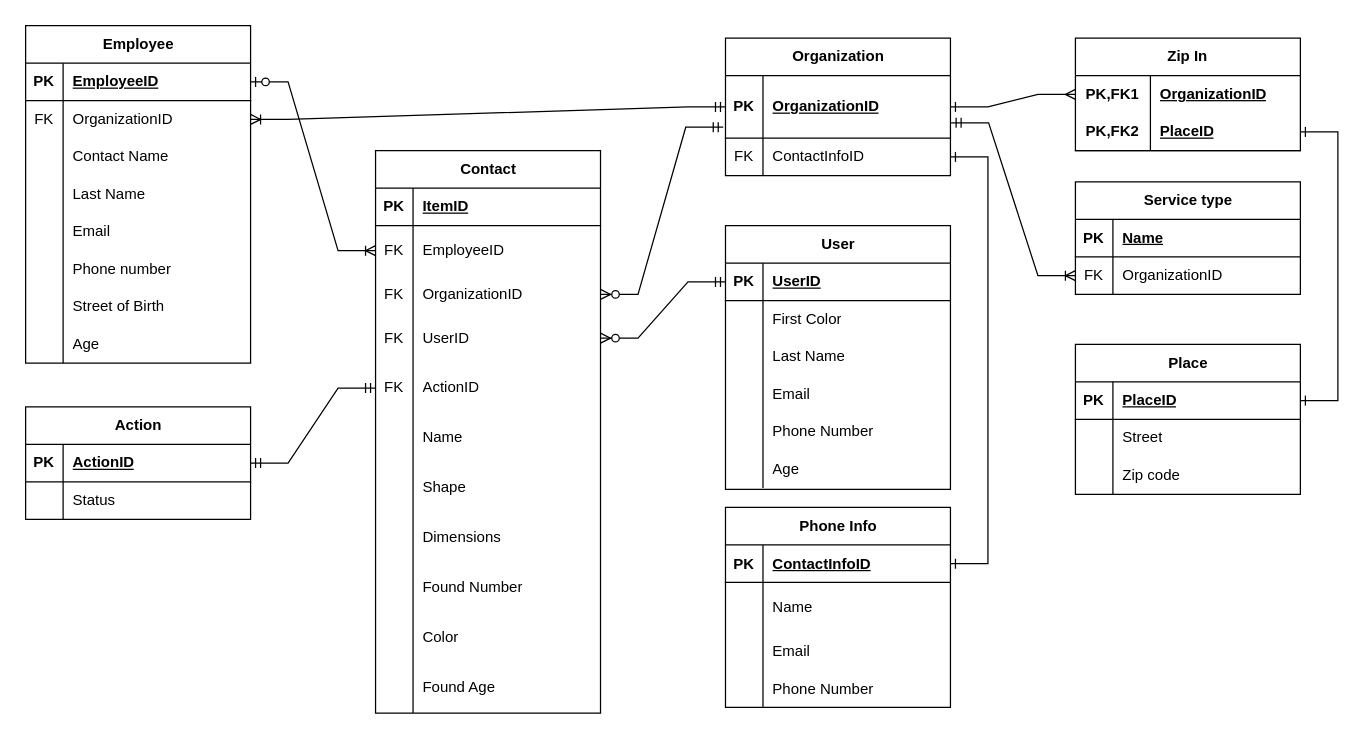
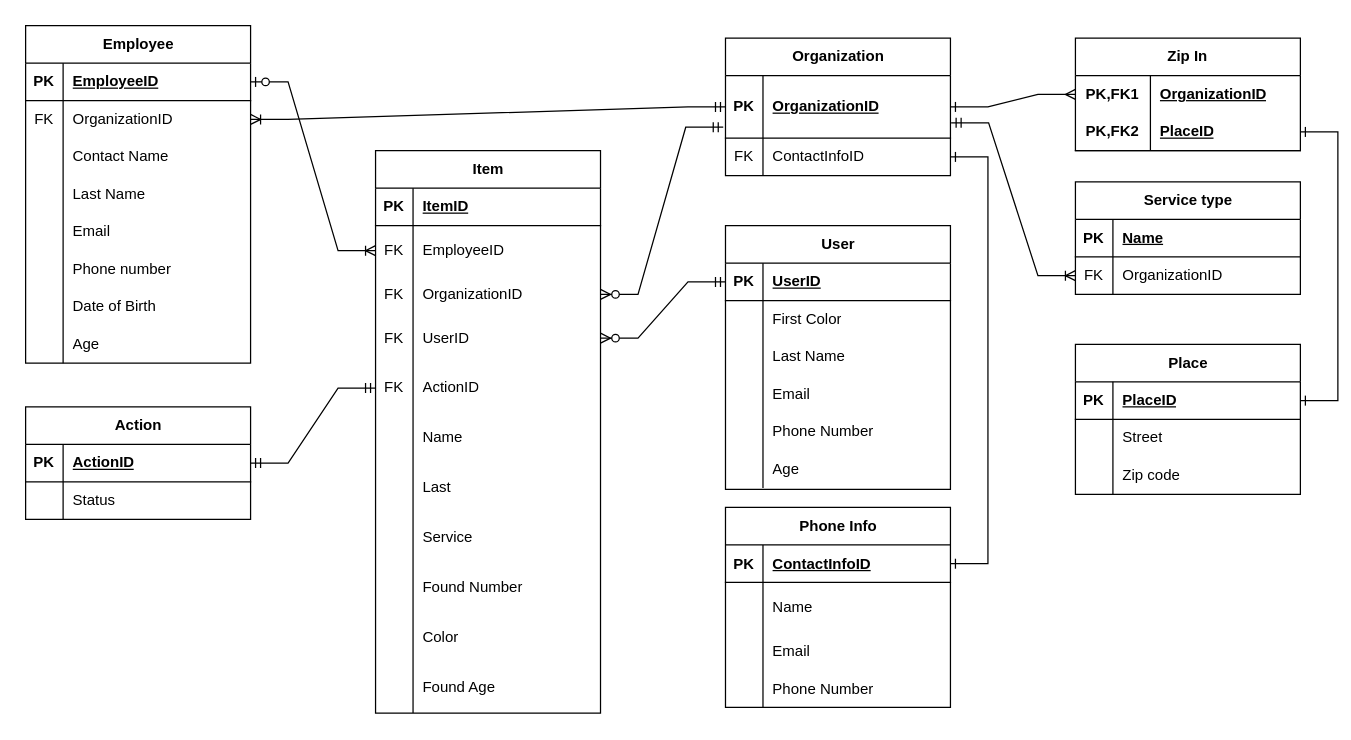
(489, 169) -> (489, 169)
(130, 307) -> (122, 307)
(444, 488) -> (440, 488)
(461, 538) -> (451, 538)
